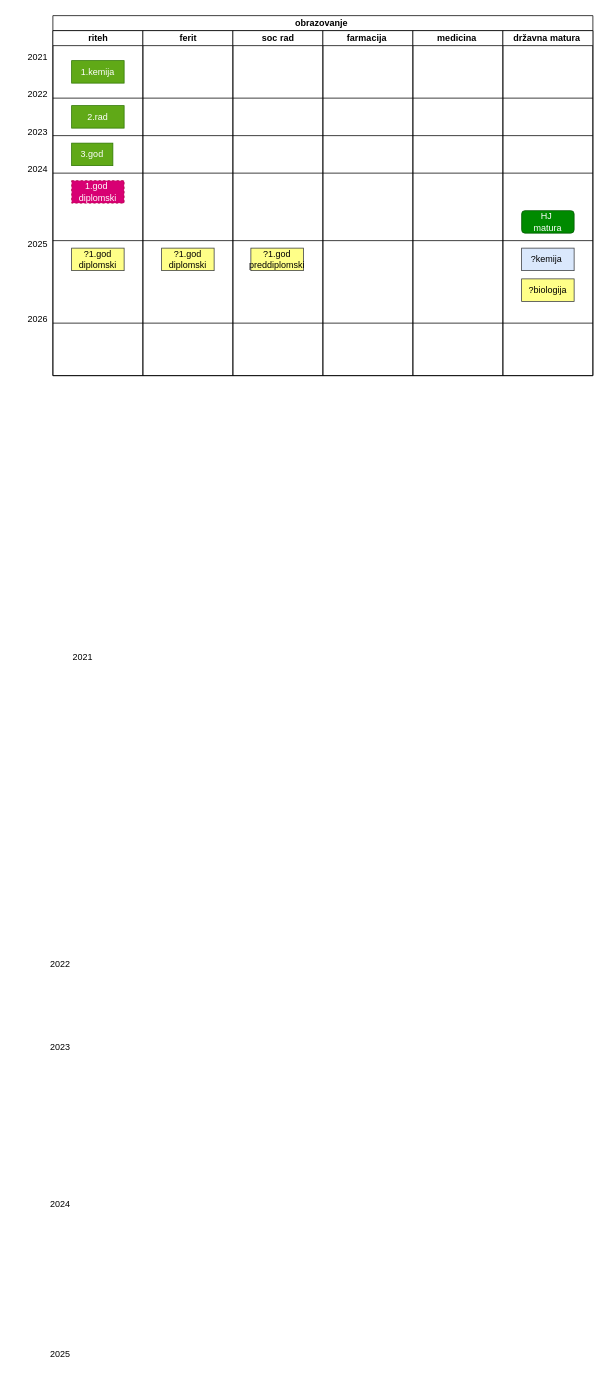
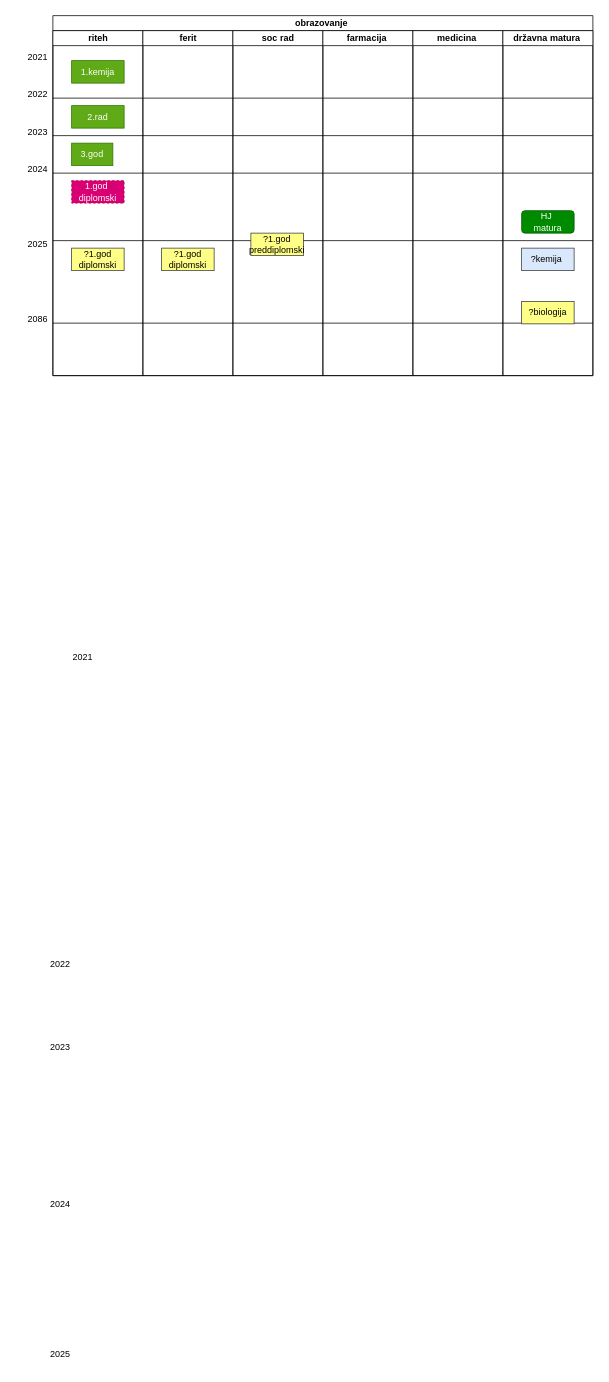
(277, 259) -> (277, 244)
(548, 290) -> (548, 312)
(38, 319) -> (38, 319)
